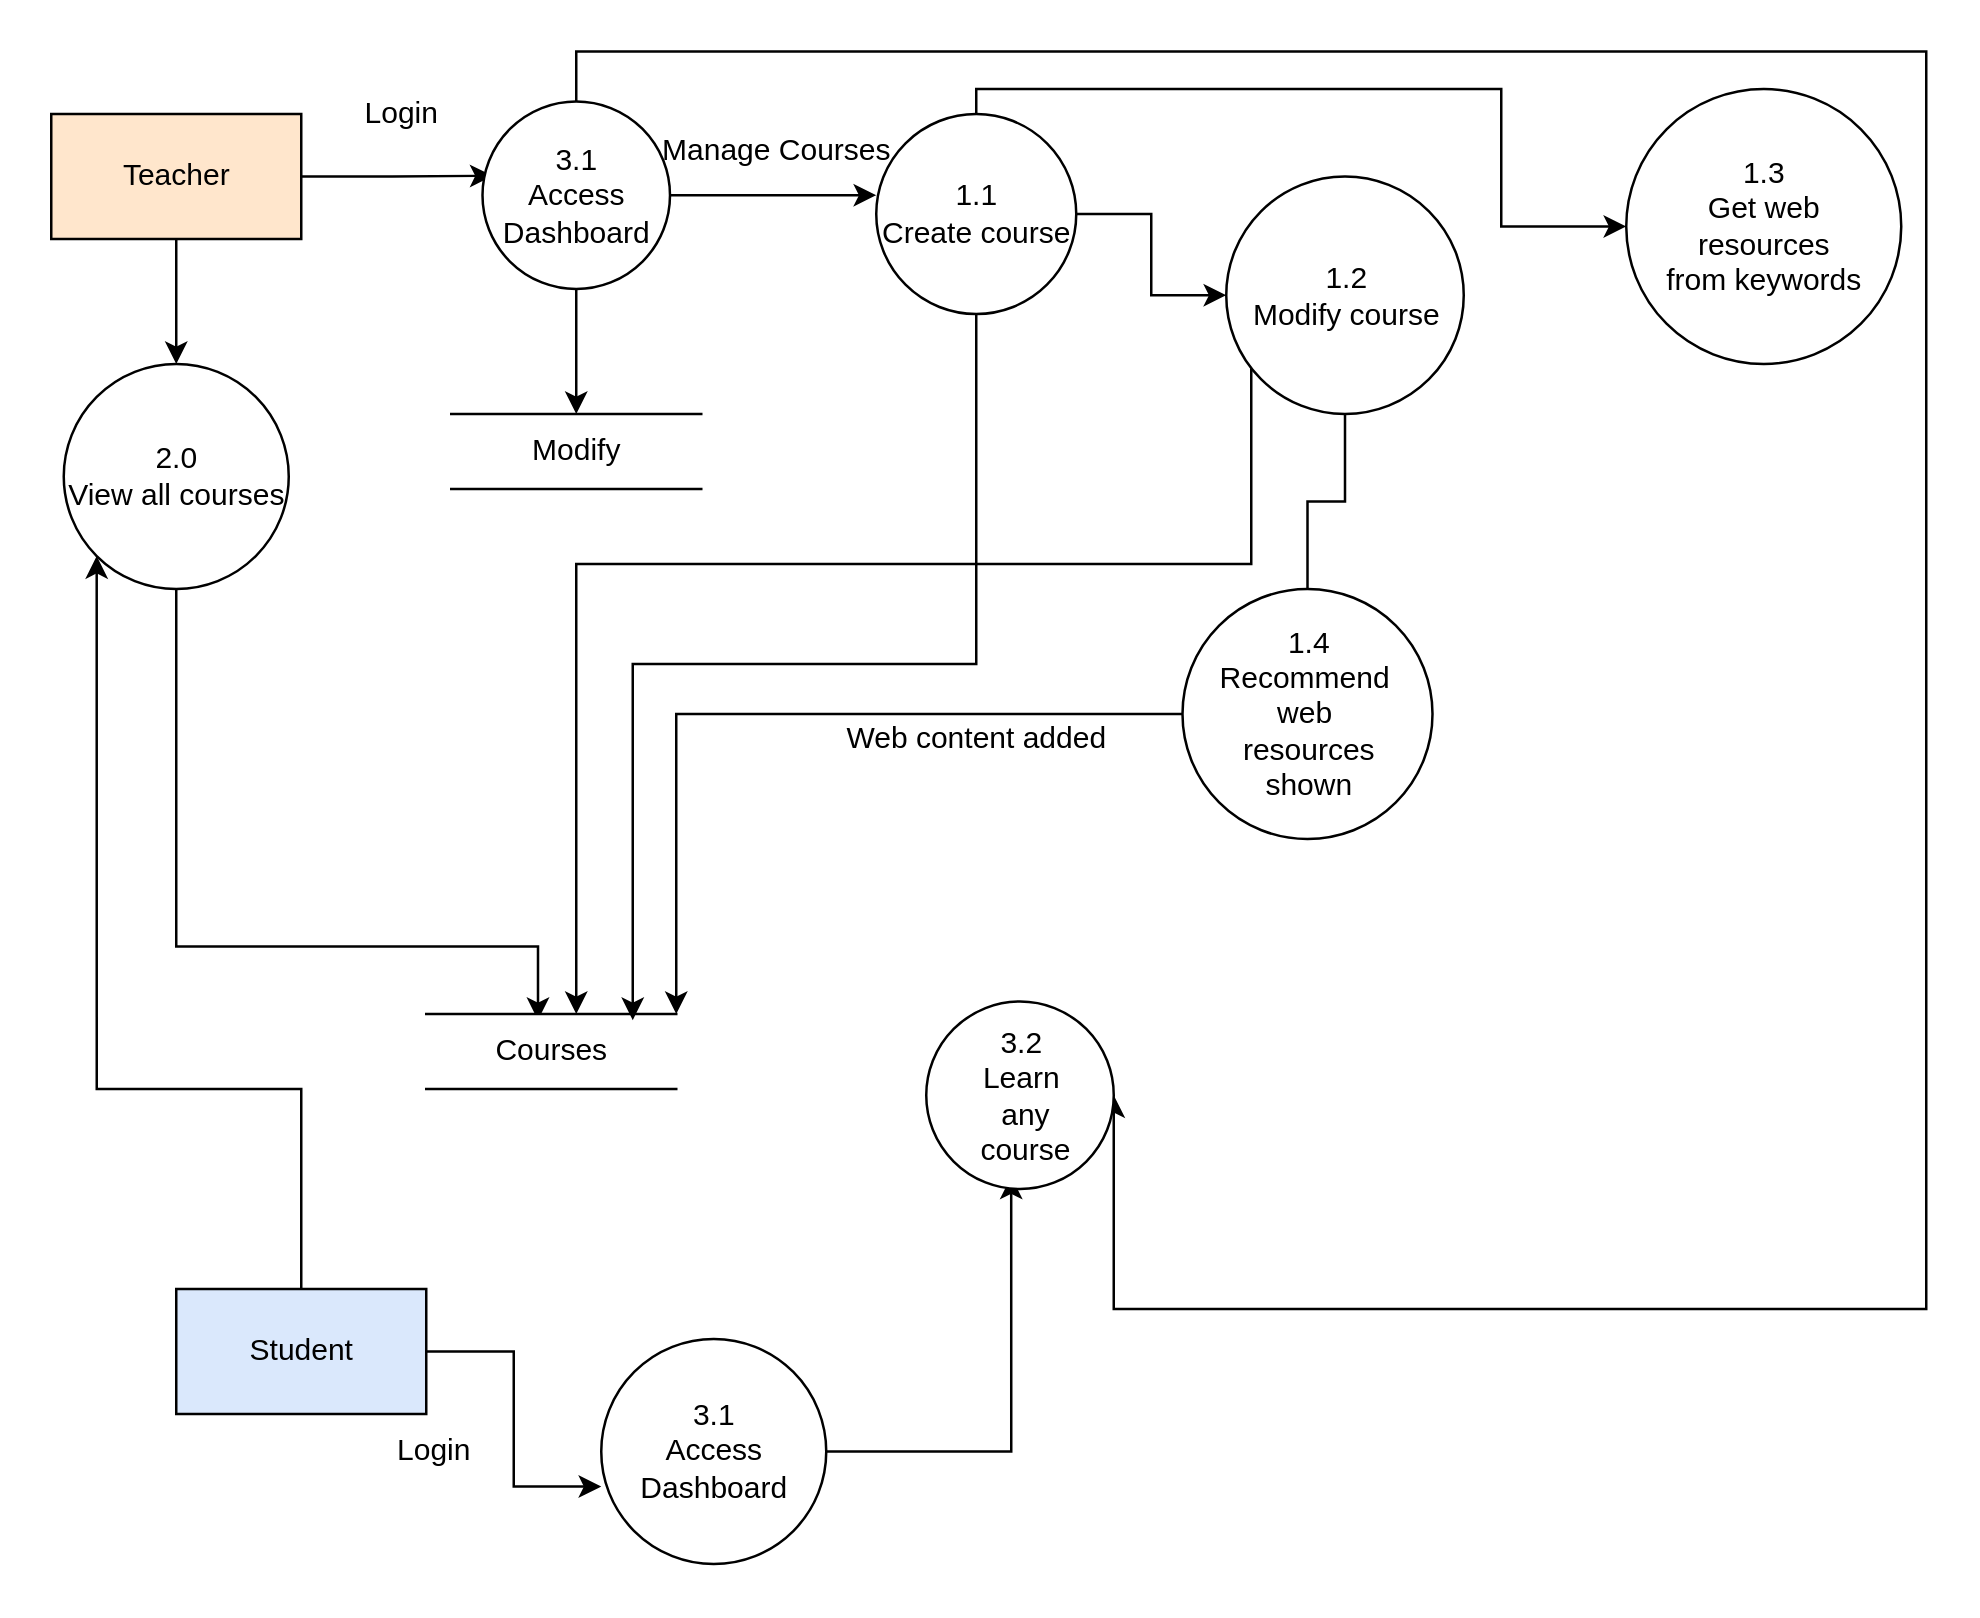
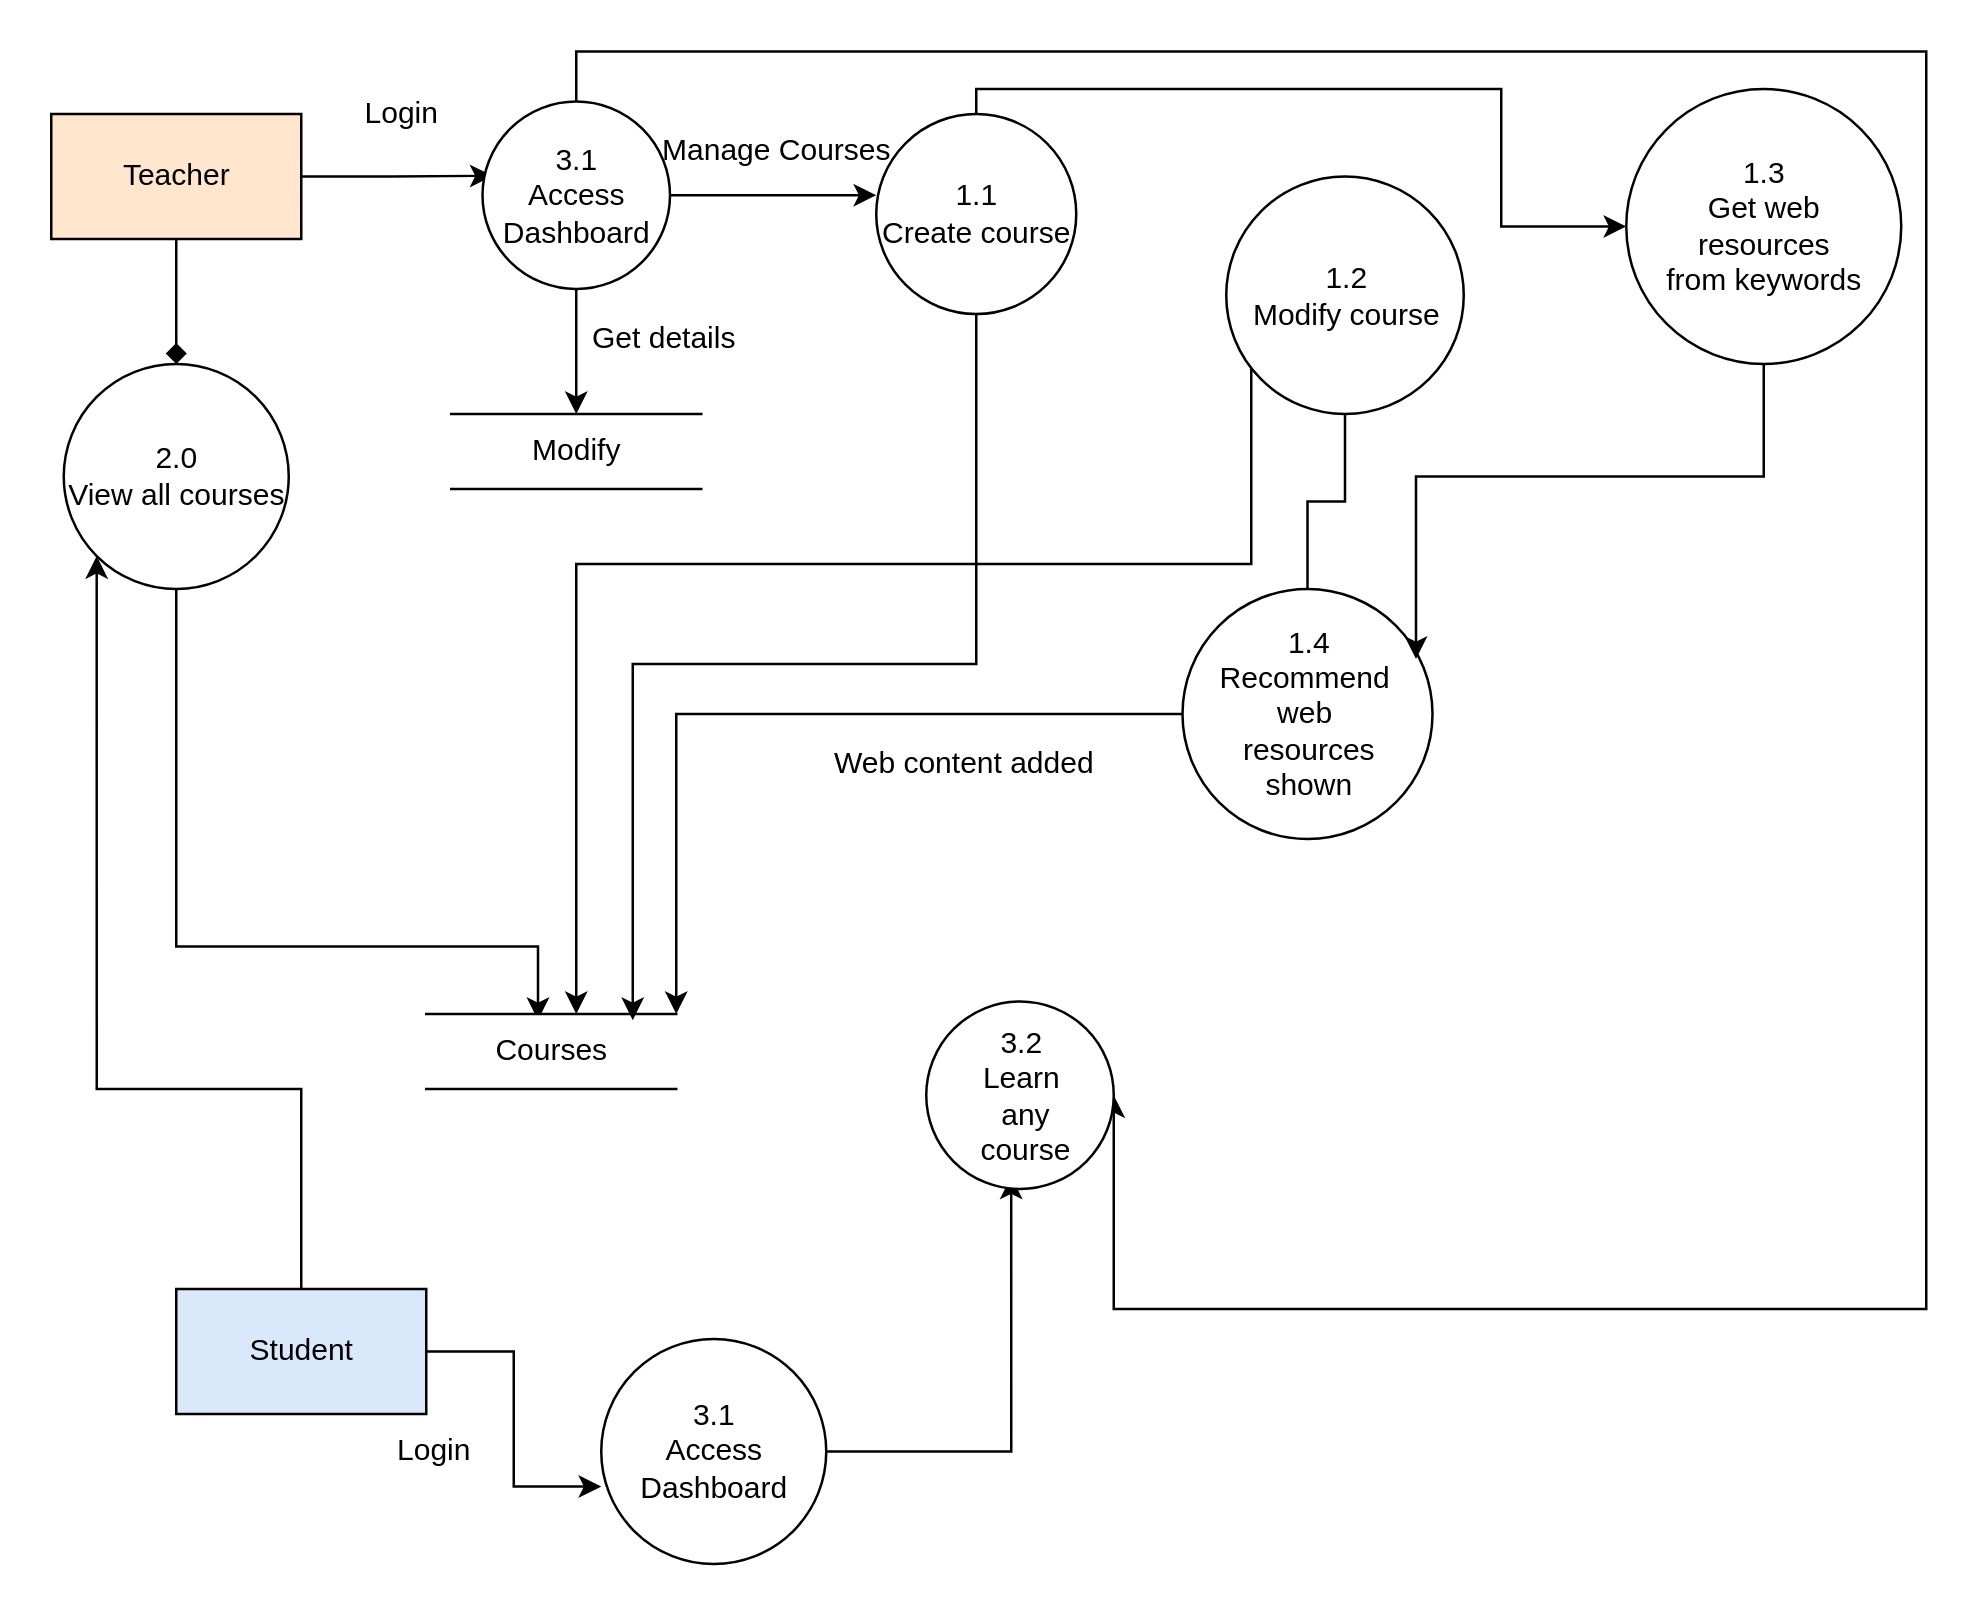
(1151, 246) -> none
none -> (664, 339)
(176, 345) -> (176, 343)
none -> (1563, 476)
(976, 739) -> (964, 764)
